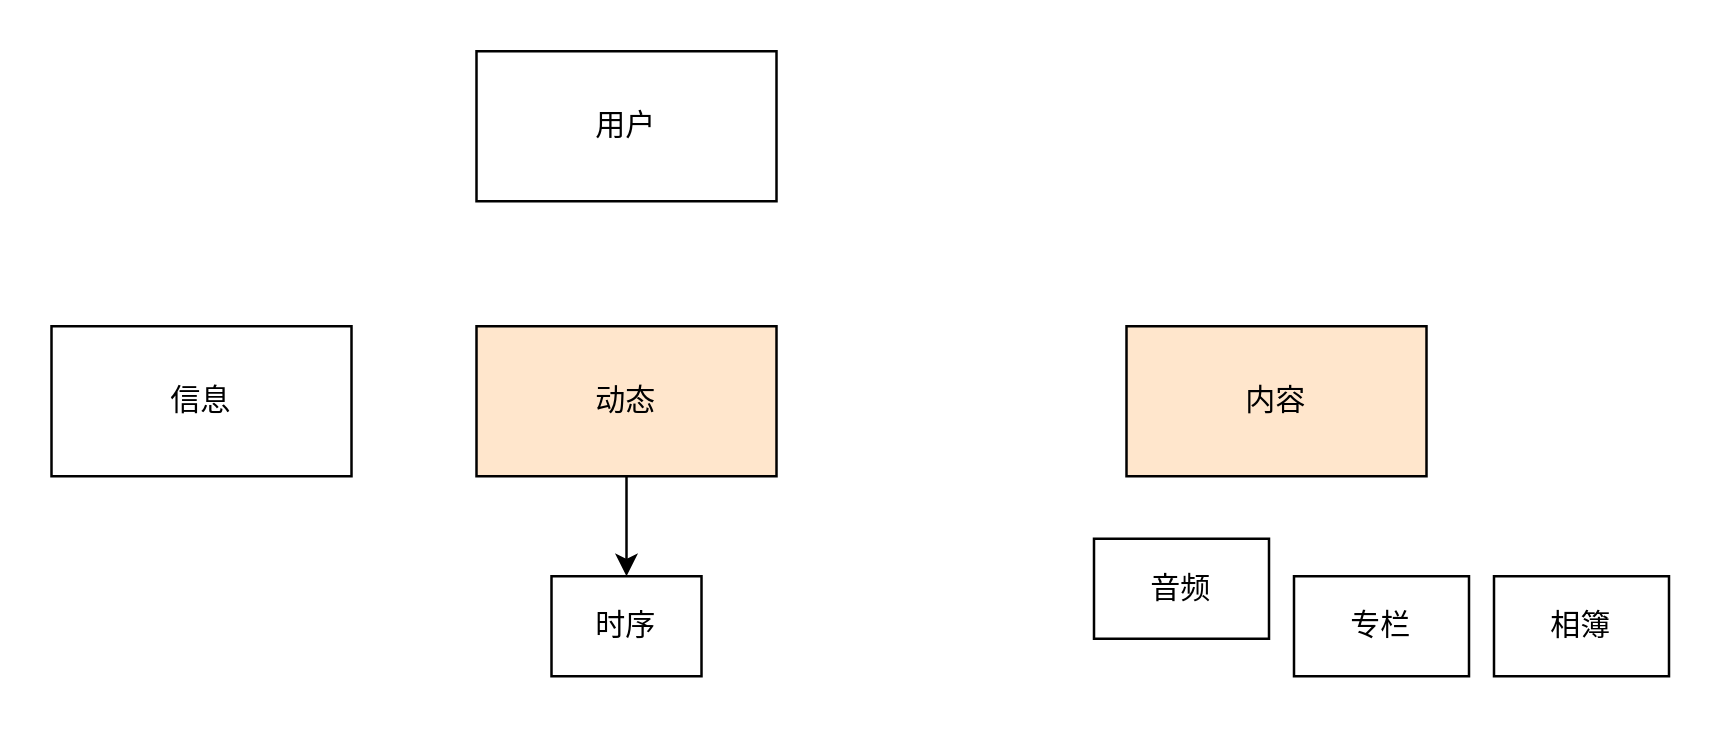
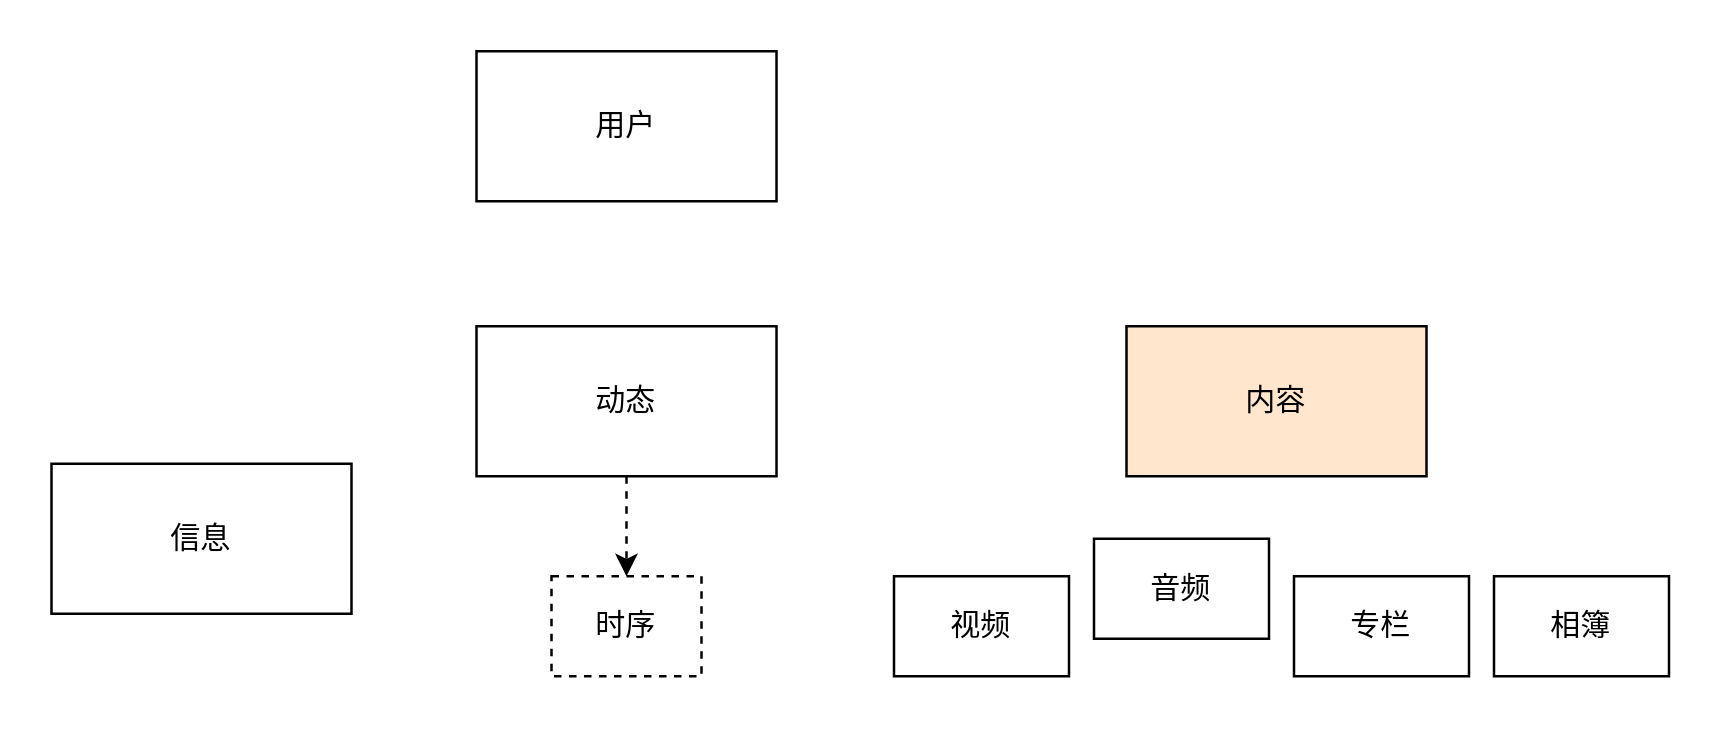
(201, 401) -> (201, 539)
(626, 401) -> (626, 401)
(626, 517) -> (626, 517)
(626, 626) -> (626, 626)
none -> (981, 626)
